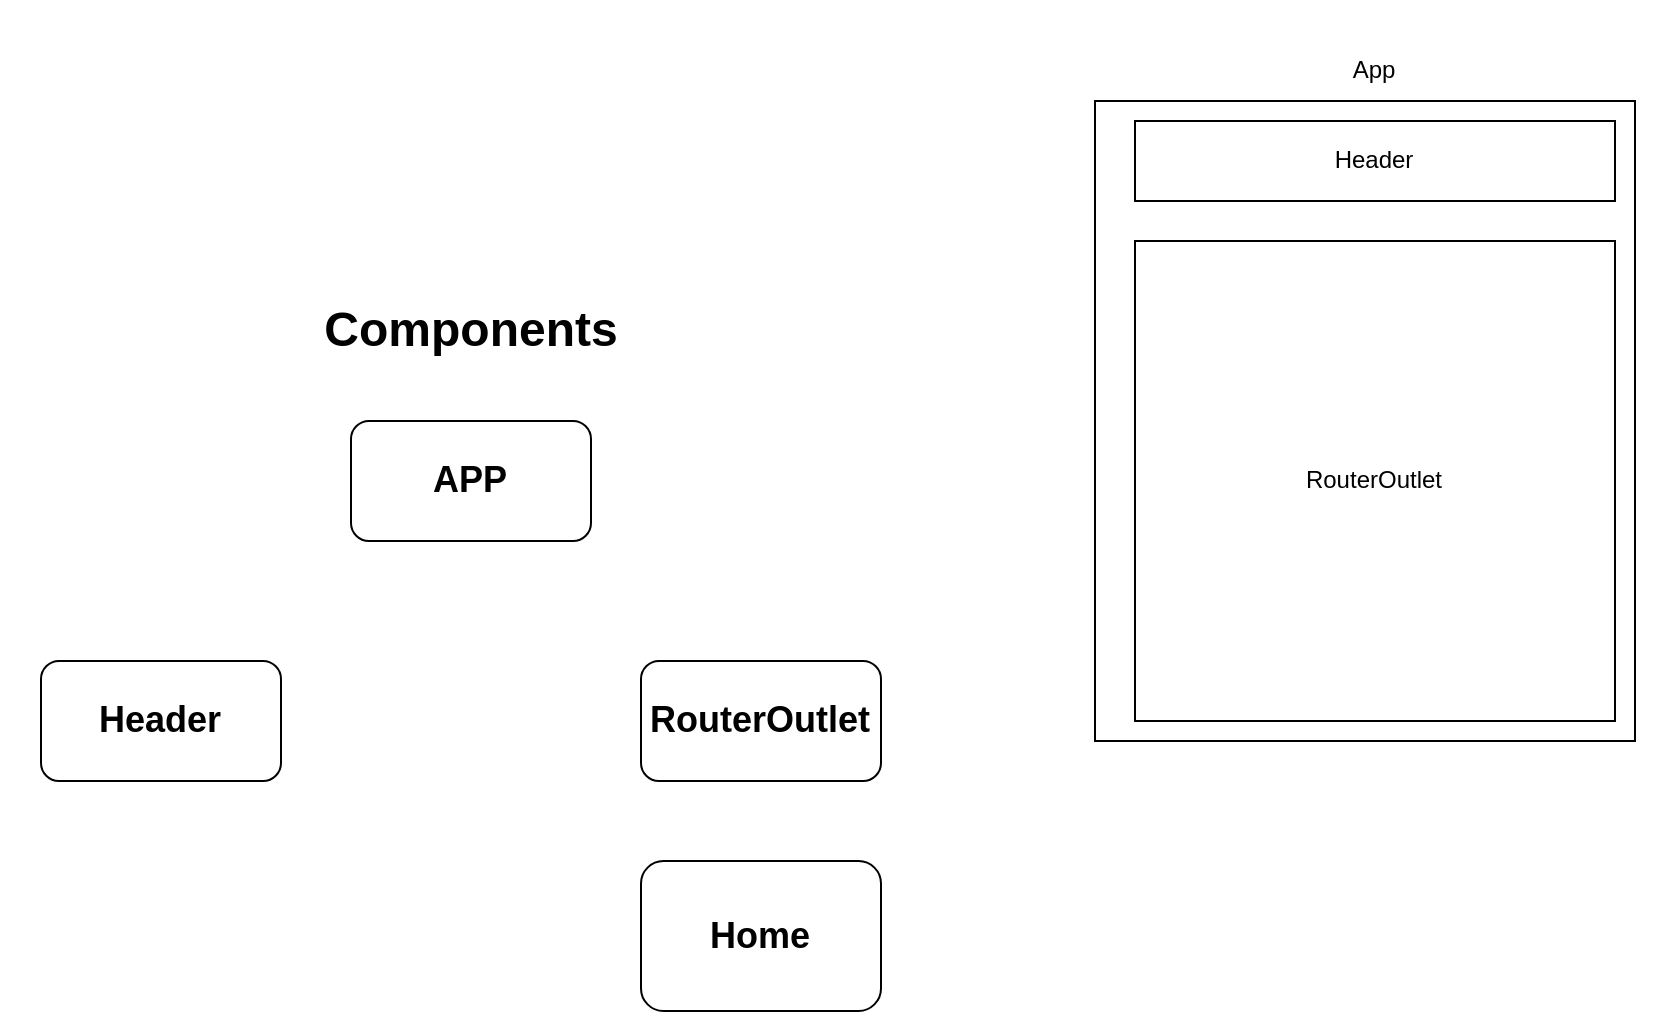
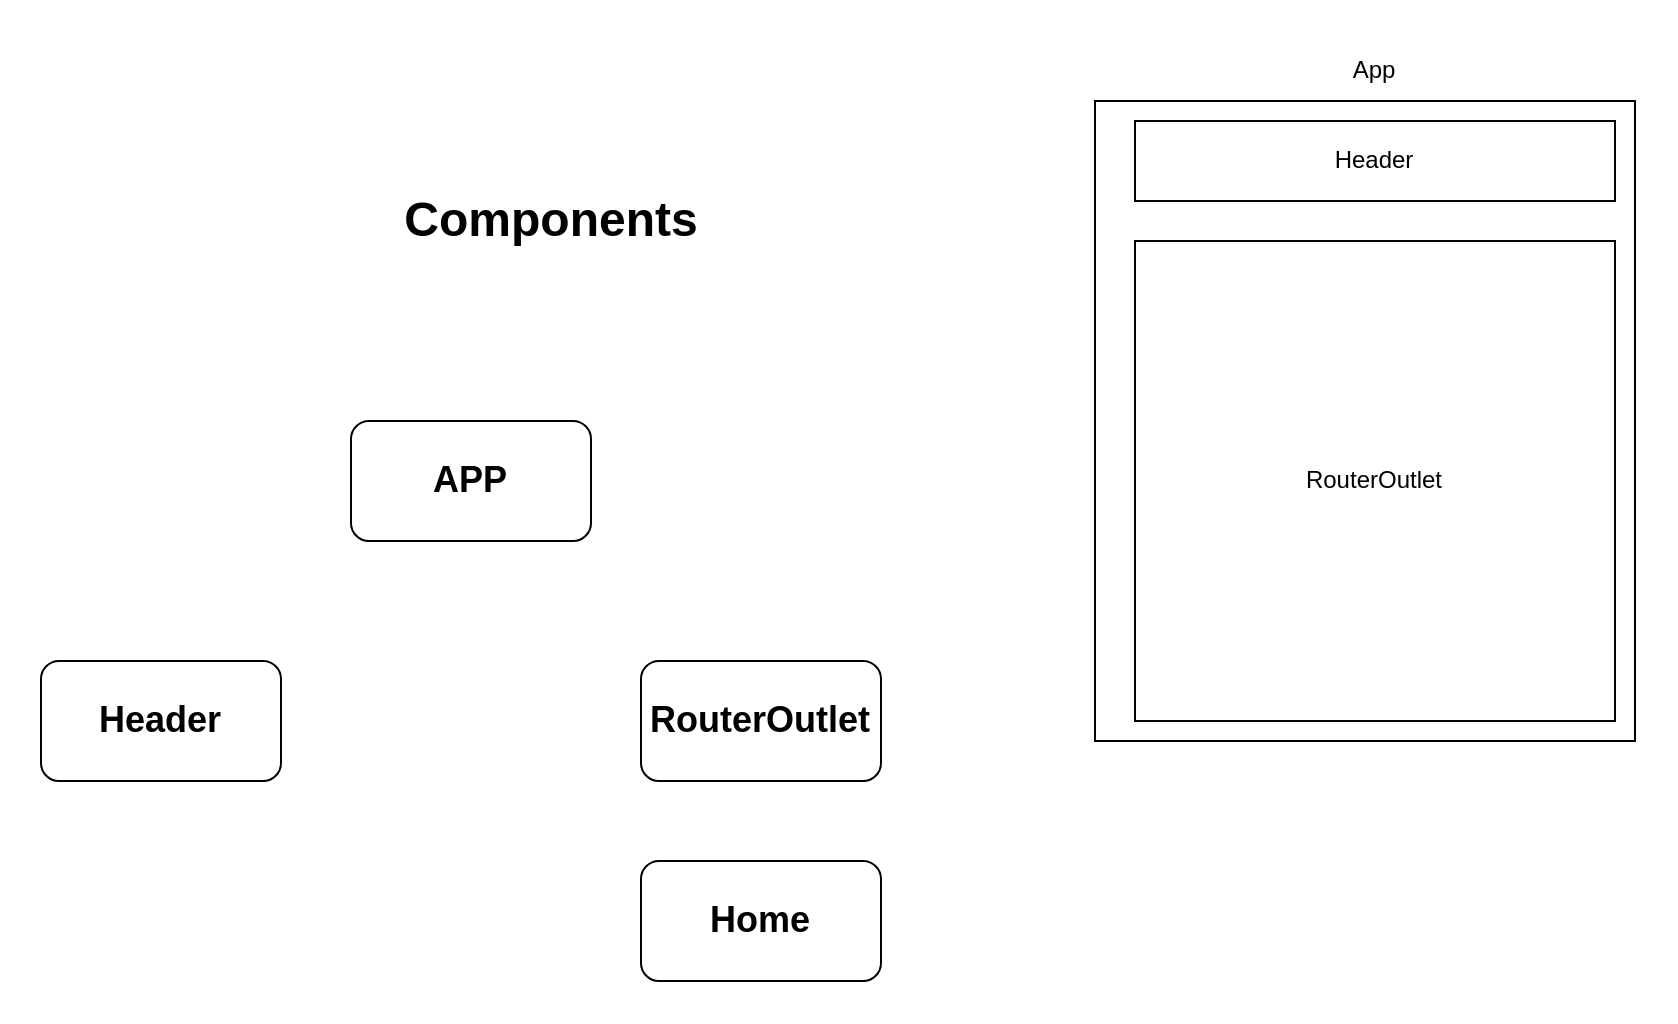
(471, 331) -> (551, 221)
(761, 936) -> (761, 921)
